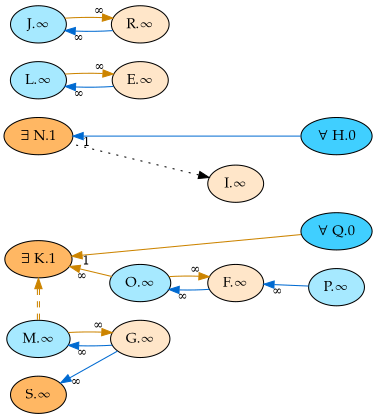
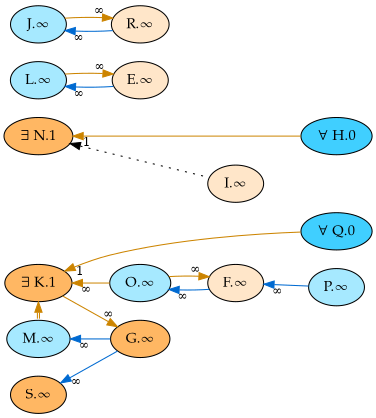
(192, 136) -> (192, 136)
(134, 159) -> (145, 162)
(85, 332) -> (85, 309)
(140, 339) -> (140, 339)
